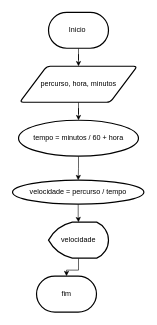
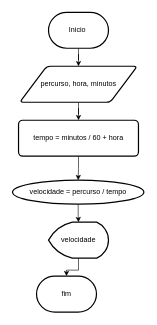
(78, 138) -> (78, 138)
